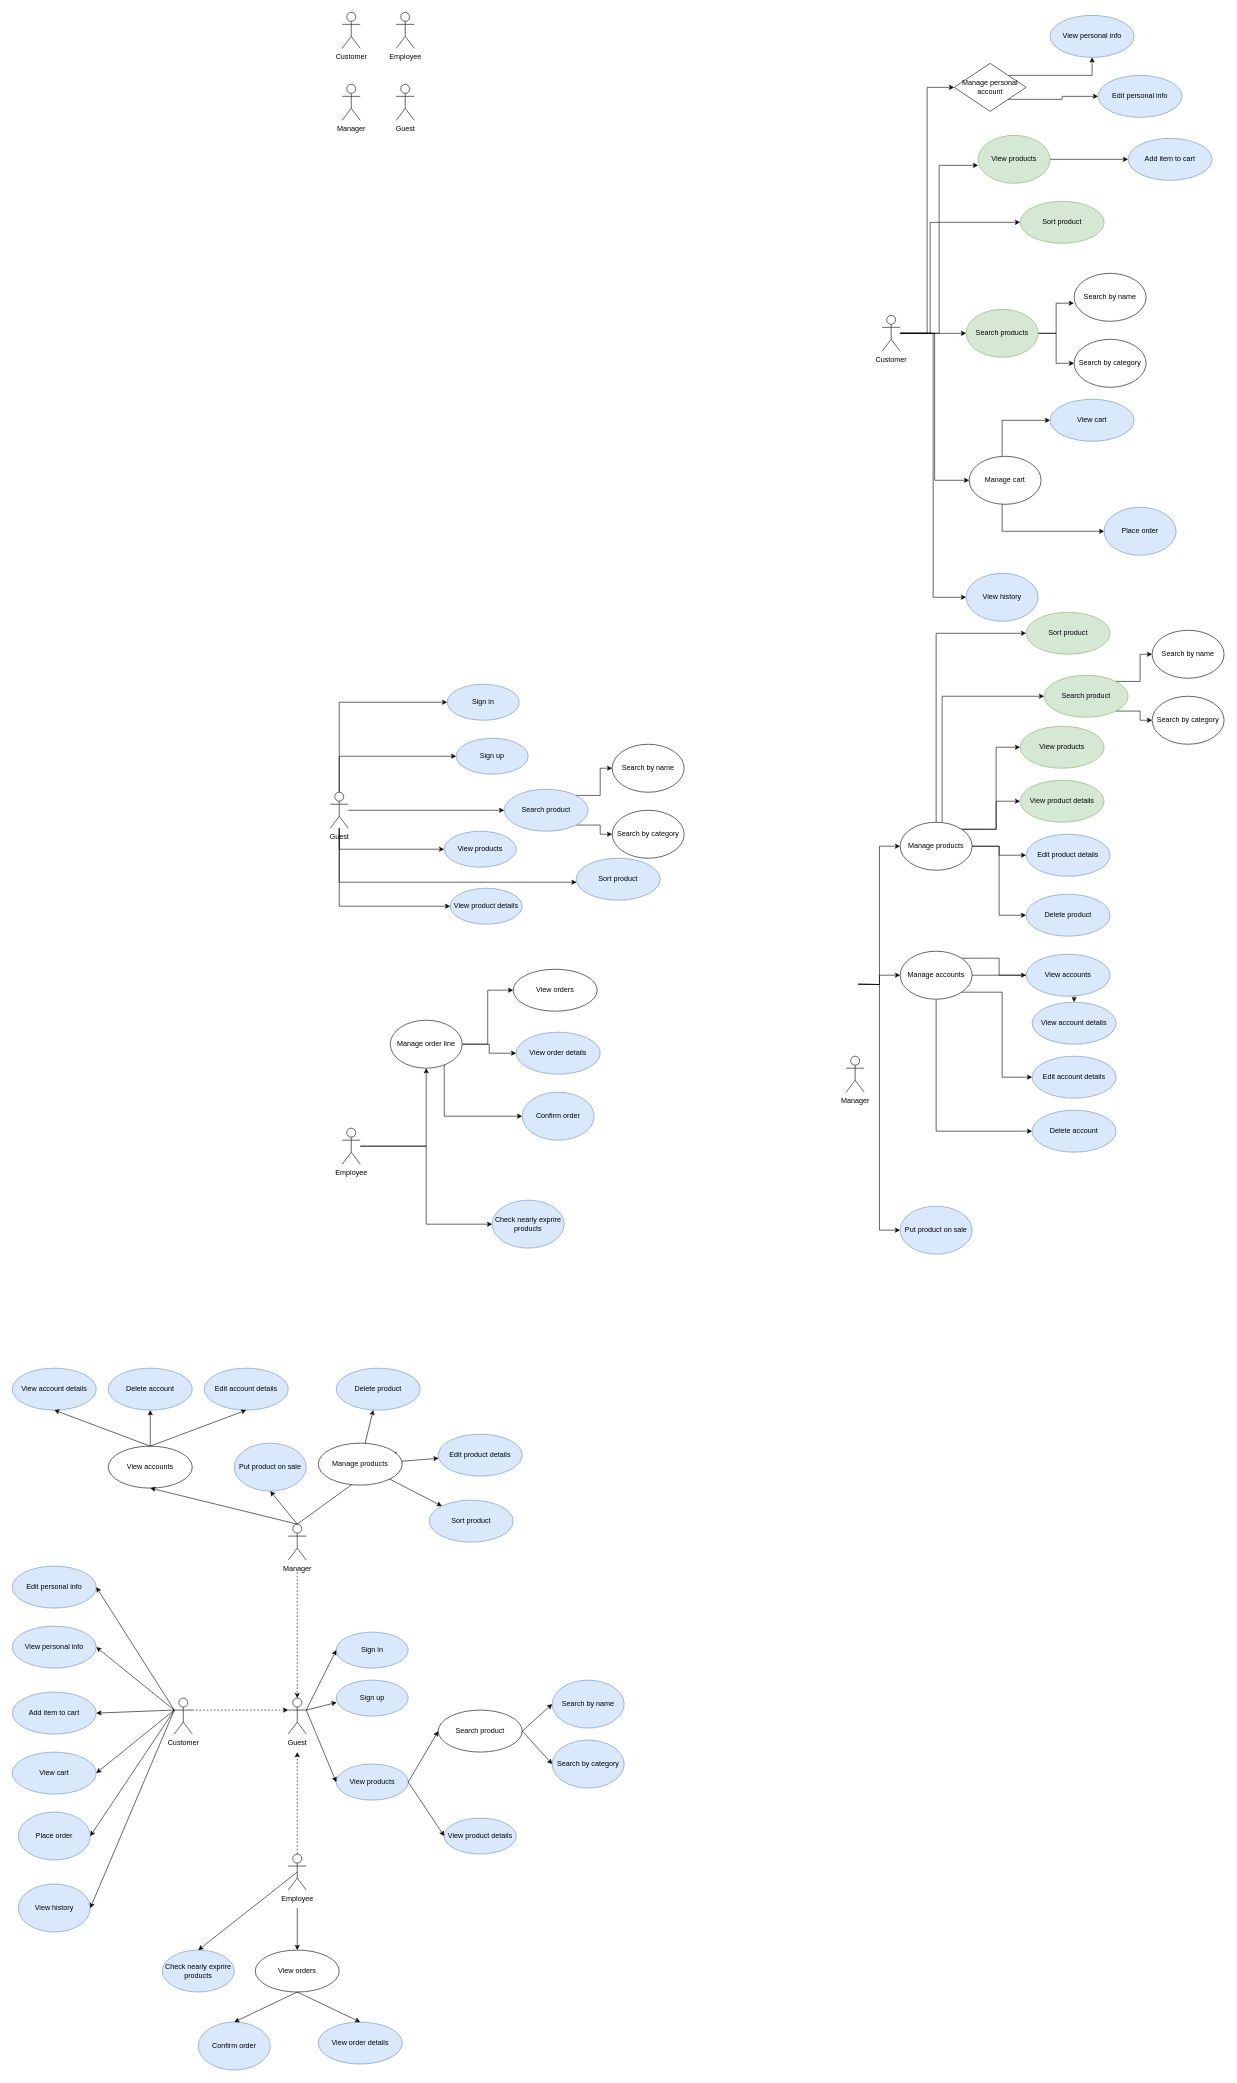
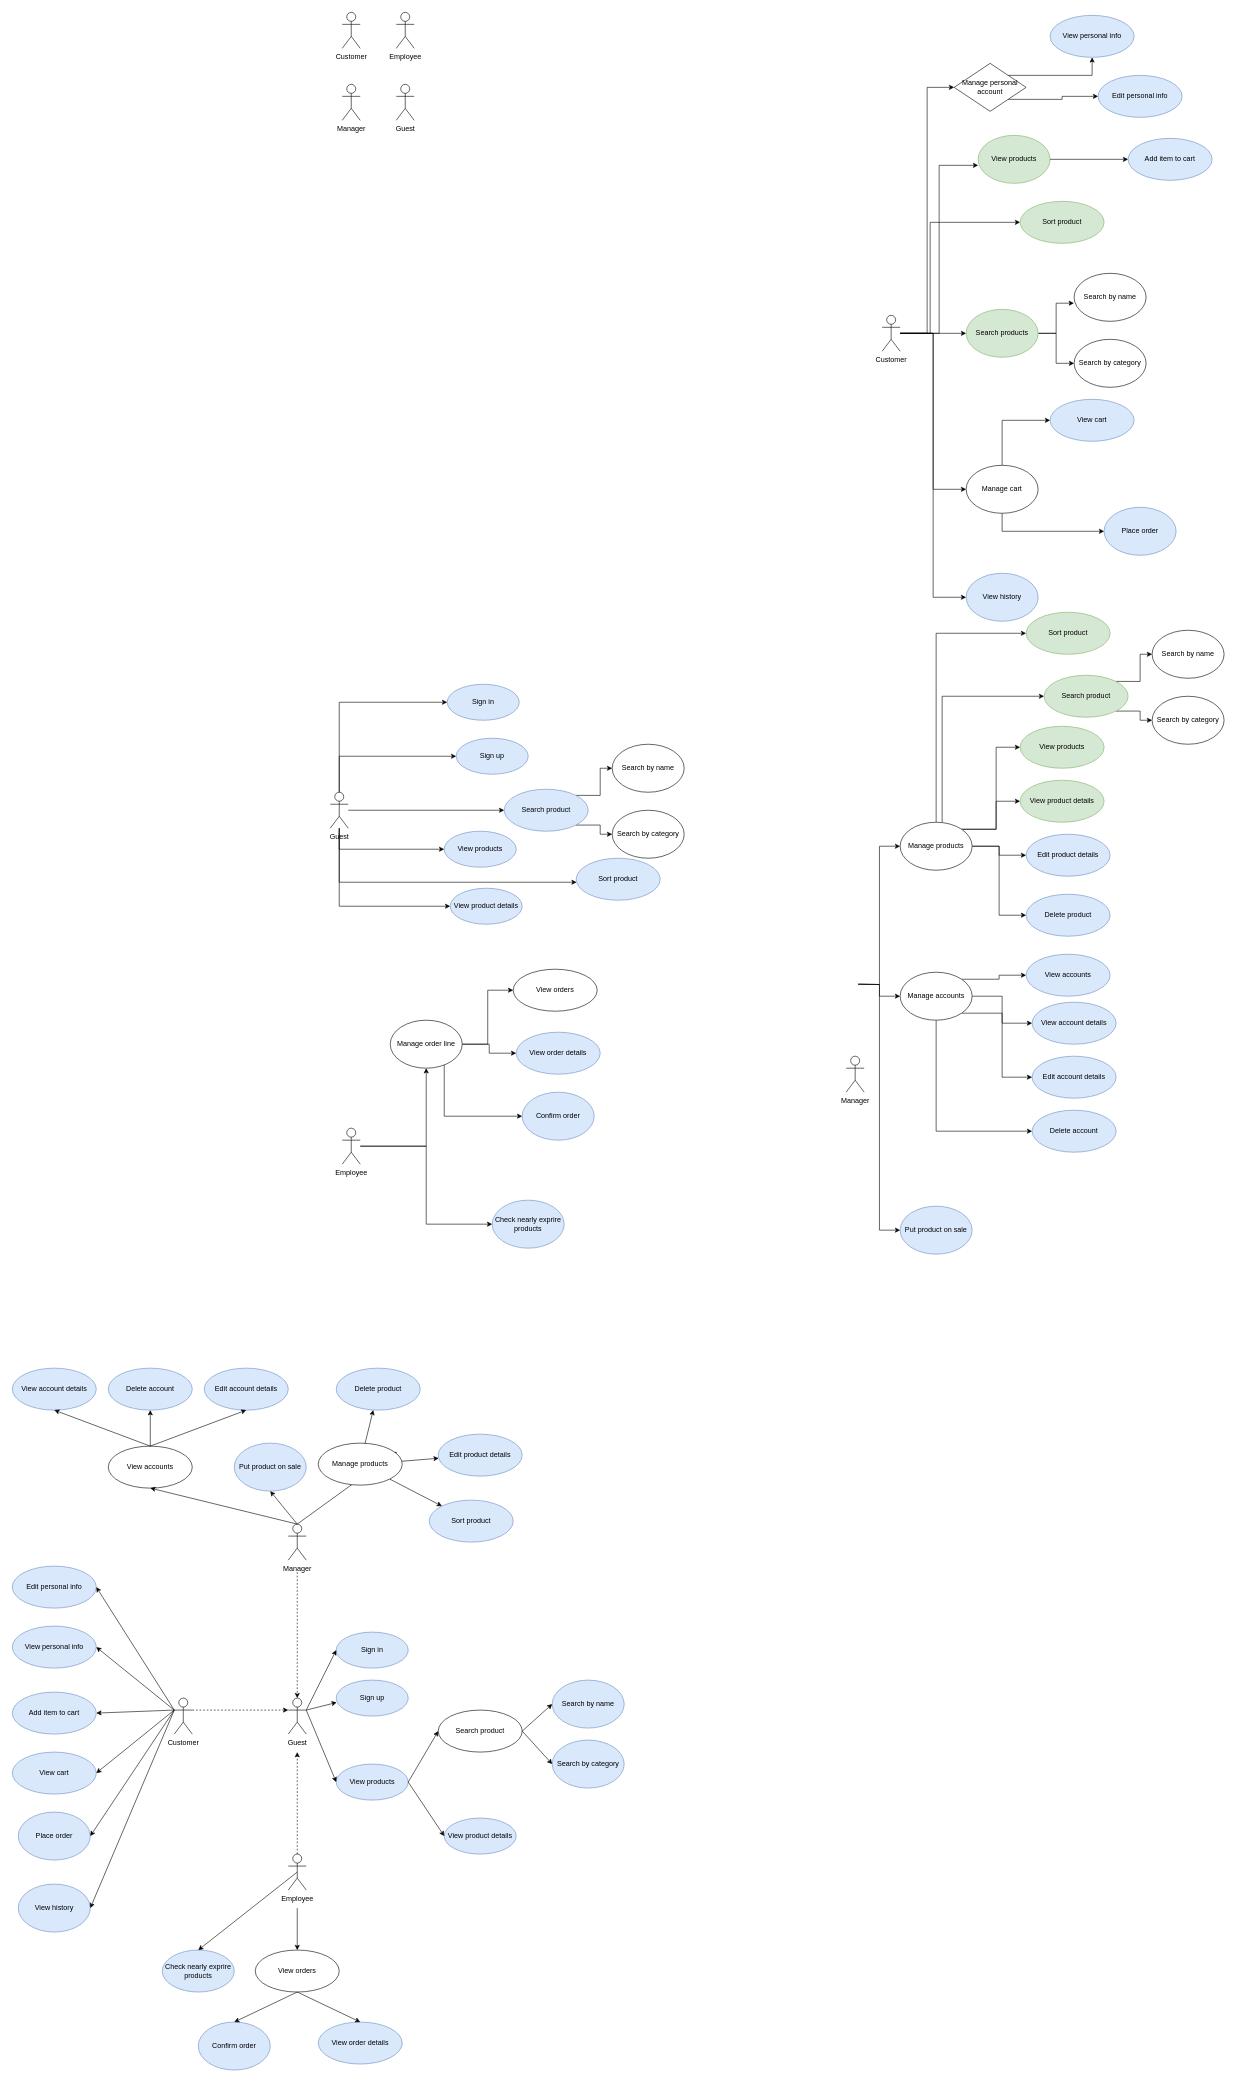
(1005, 480) -> (1002, 489)
(936, 975) -> (936, 996)
